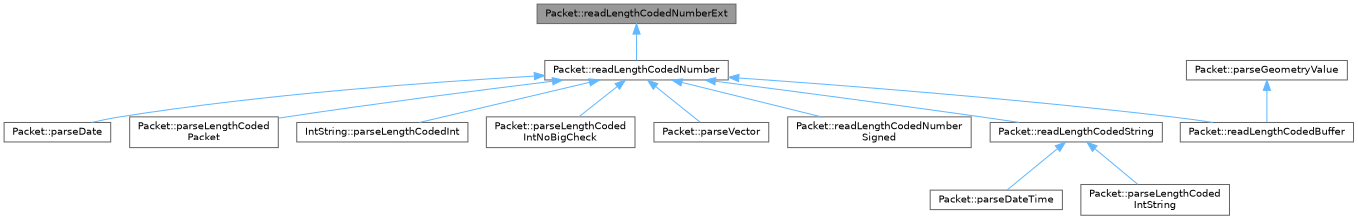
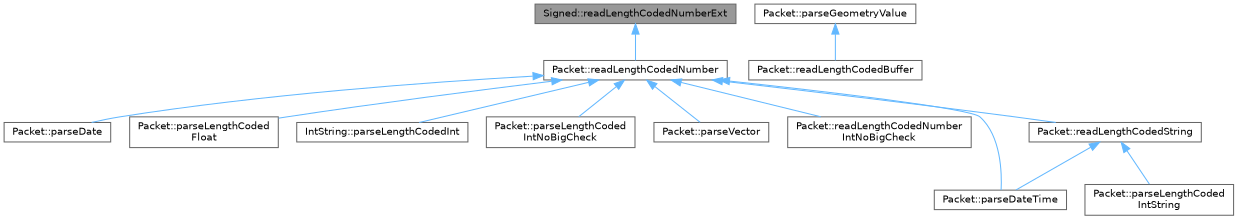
(637, 14) -> (636, 14)
(976, 97) -> (894, 101)
(204, 132) -> (204, 132)
(879, 132) -> (879, 132)
